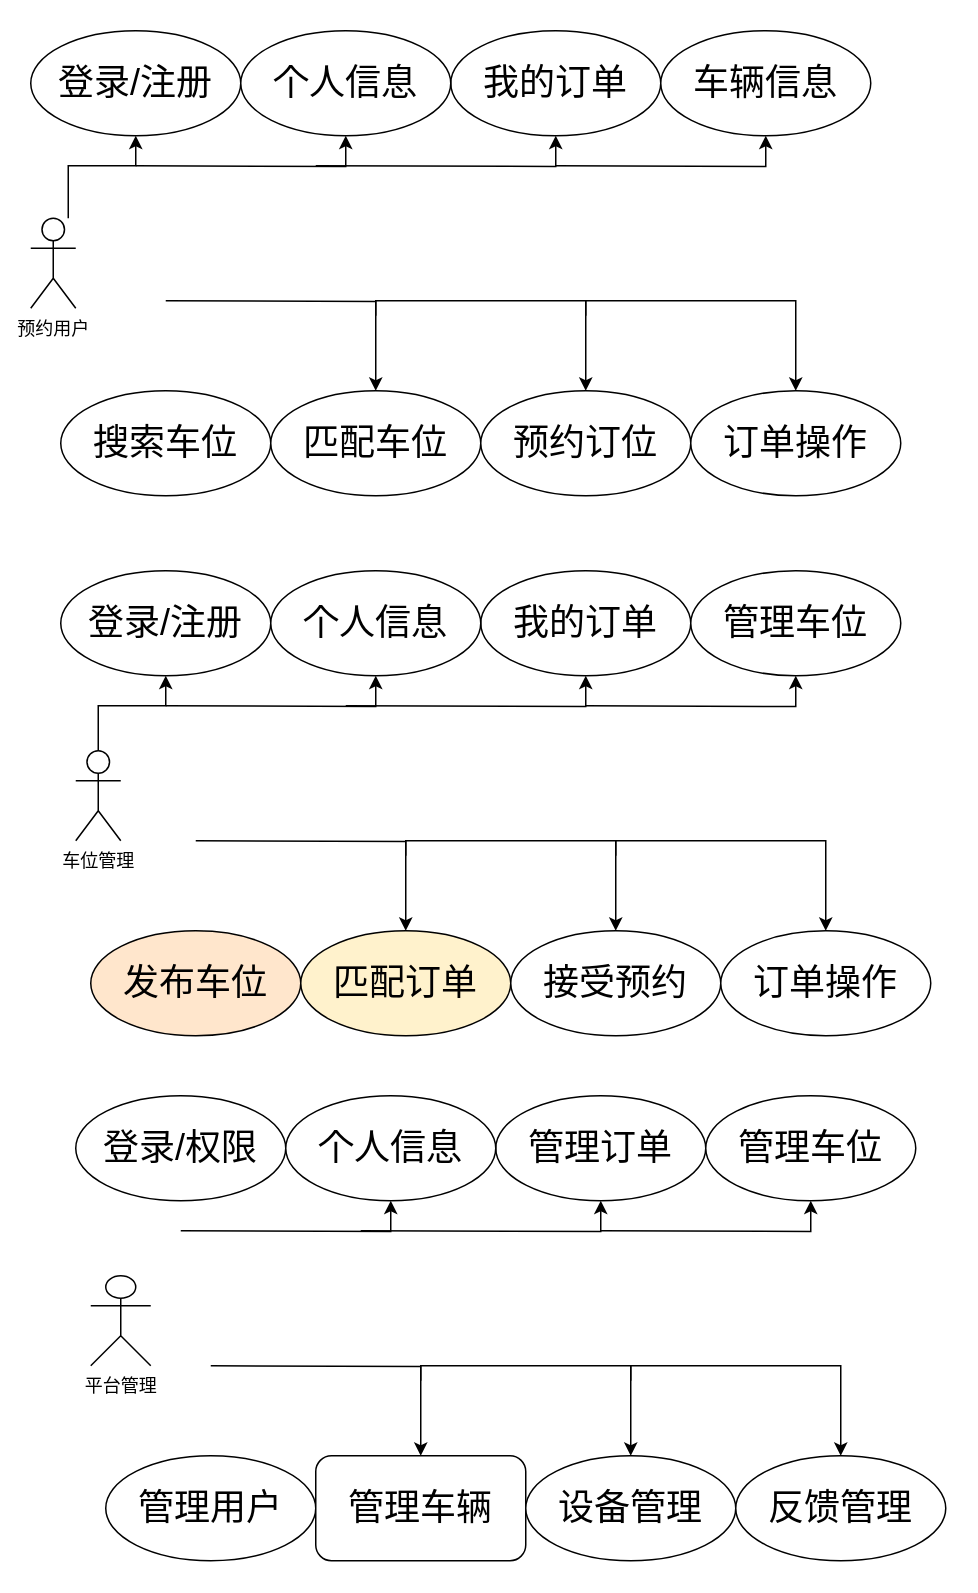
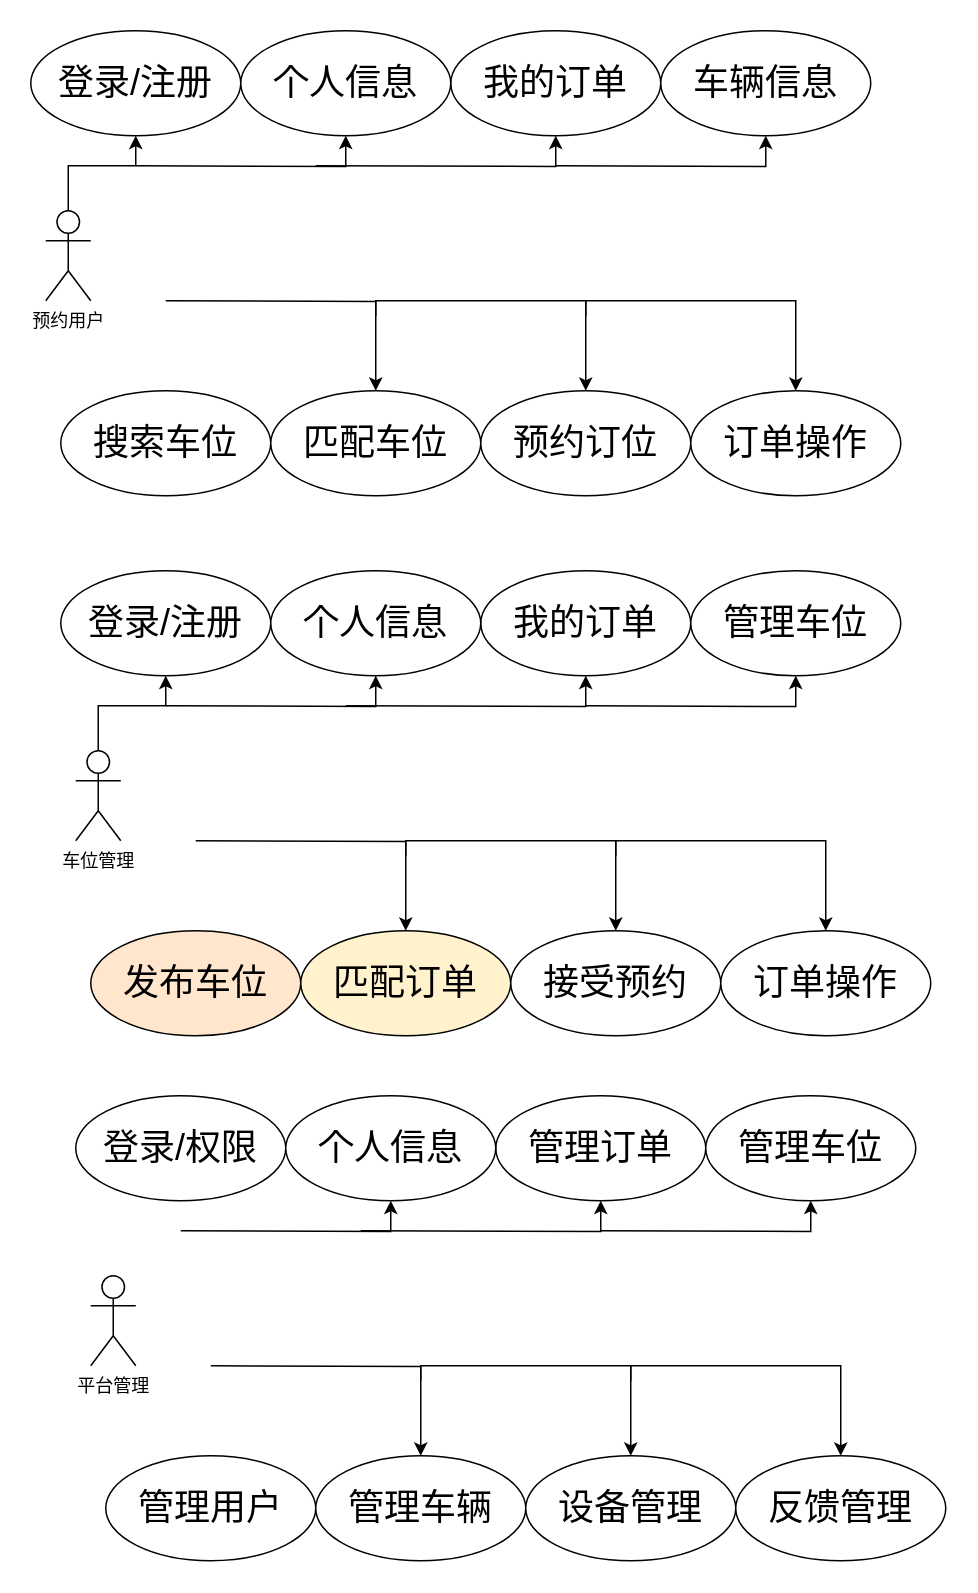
(53, 263) -> (68, 256)
(121, 1321) -> (113, 1321)
(421, 1508) -> (421, 1508)
